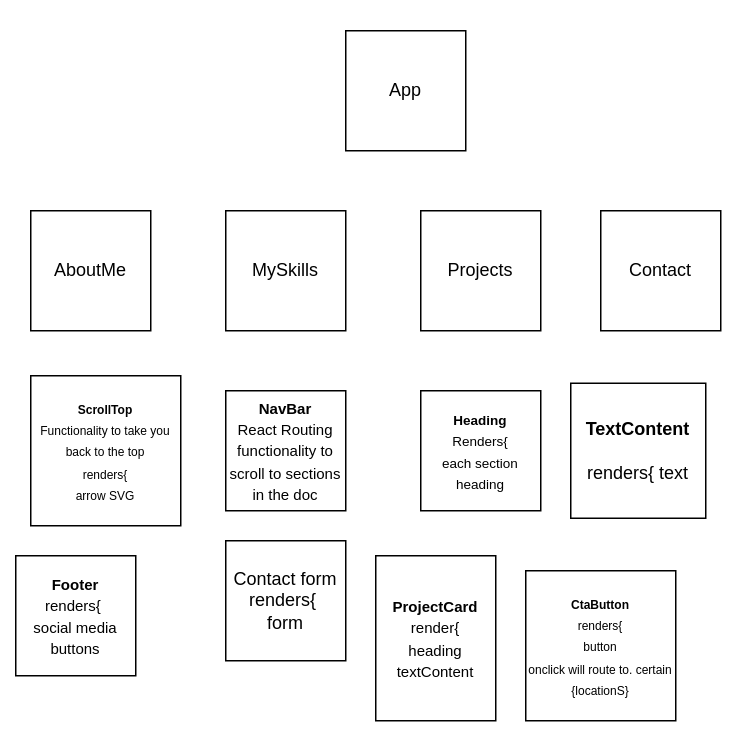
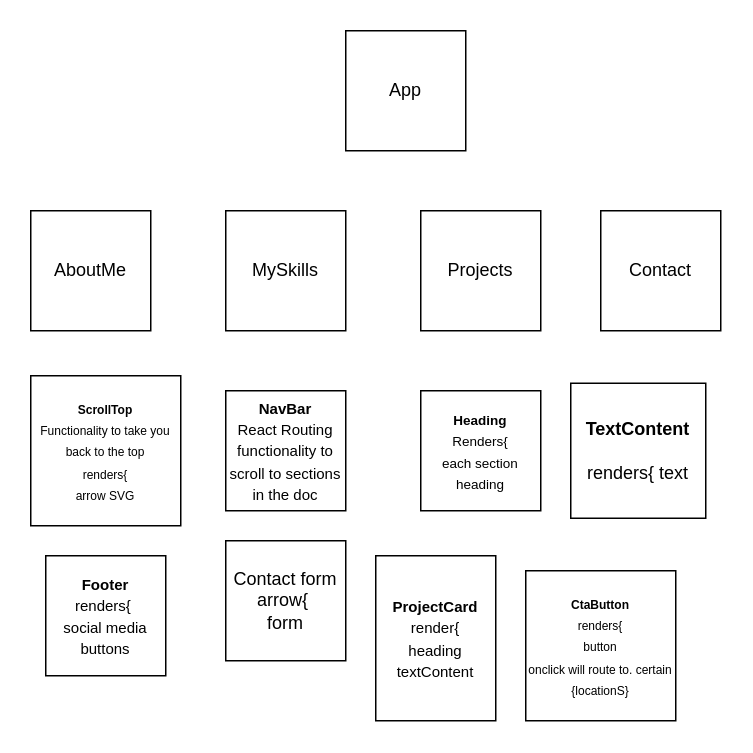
(286, 601) -> (286, 601)
(76, 616) -> (106, 616)
